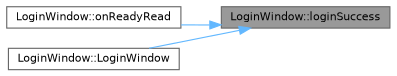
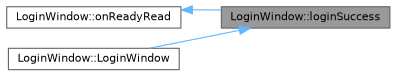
(195, 25) -> (207, 10)
